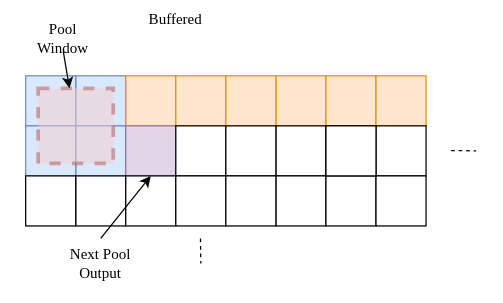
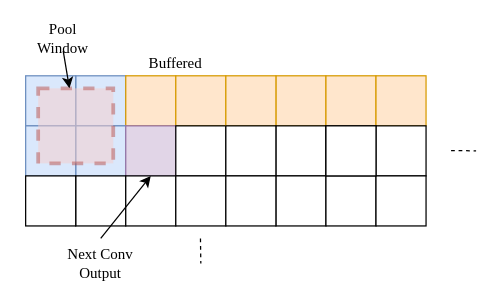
(176, 19) -> (176, 63)
(101, 263) -> (101, 263)
